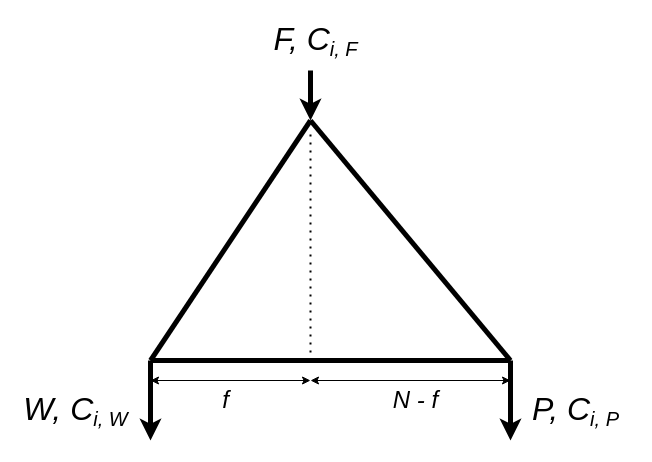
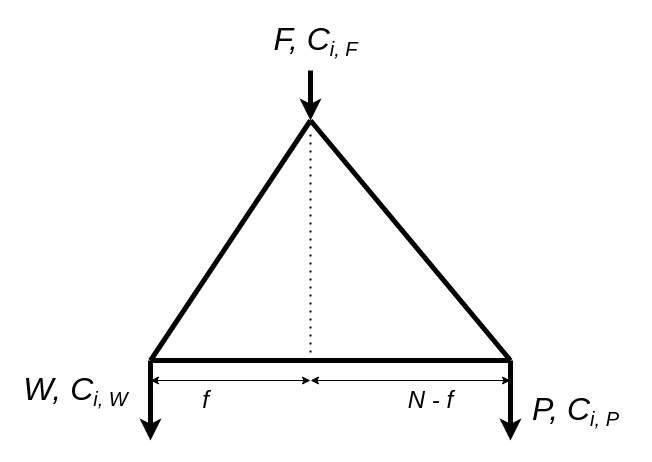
(226, 401) -> (206, 401)
(416, 401) -> (431, 401)
(76, 411) -> (76, 391)
